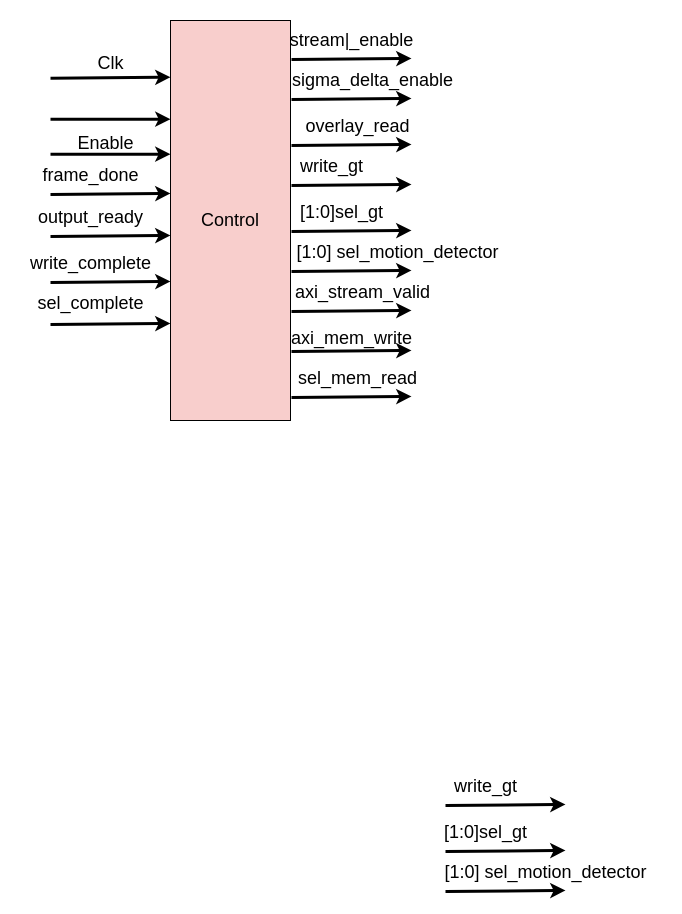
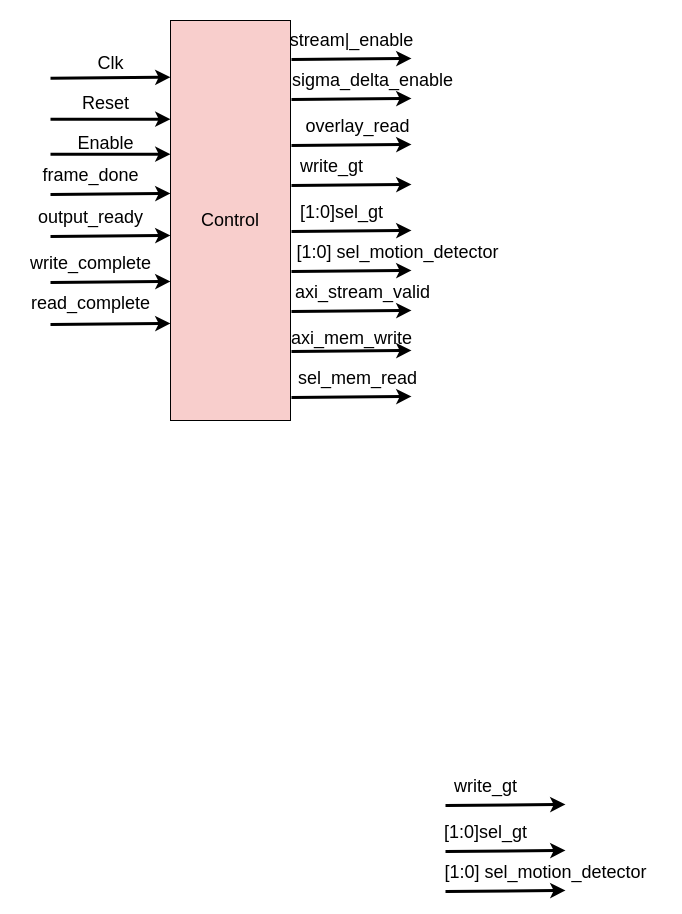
none -> (106, 103)
(91, 304) -> (91, 304)
